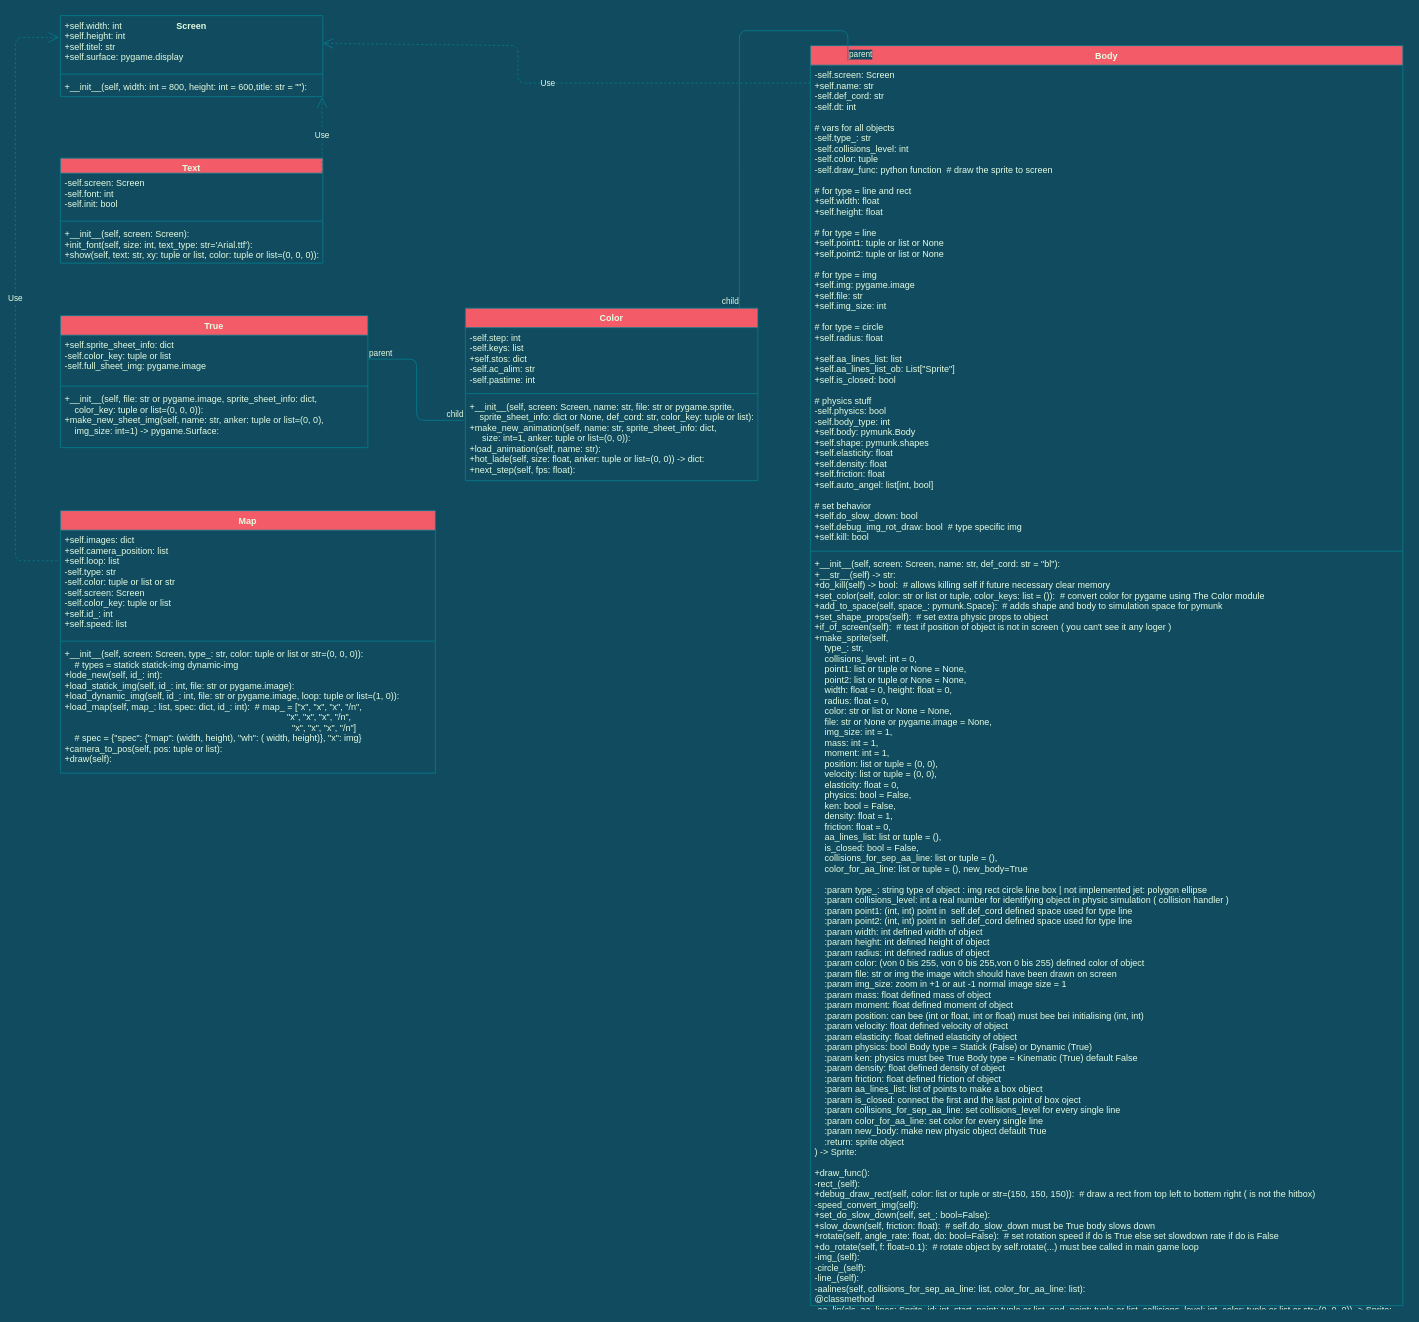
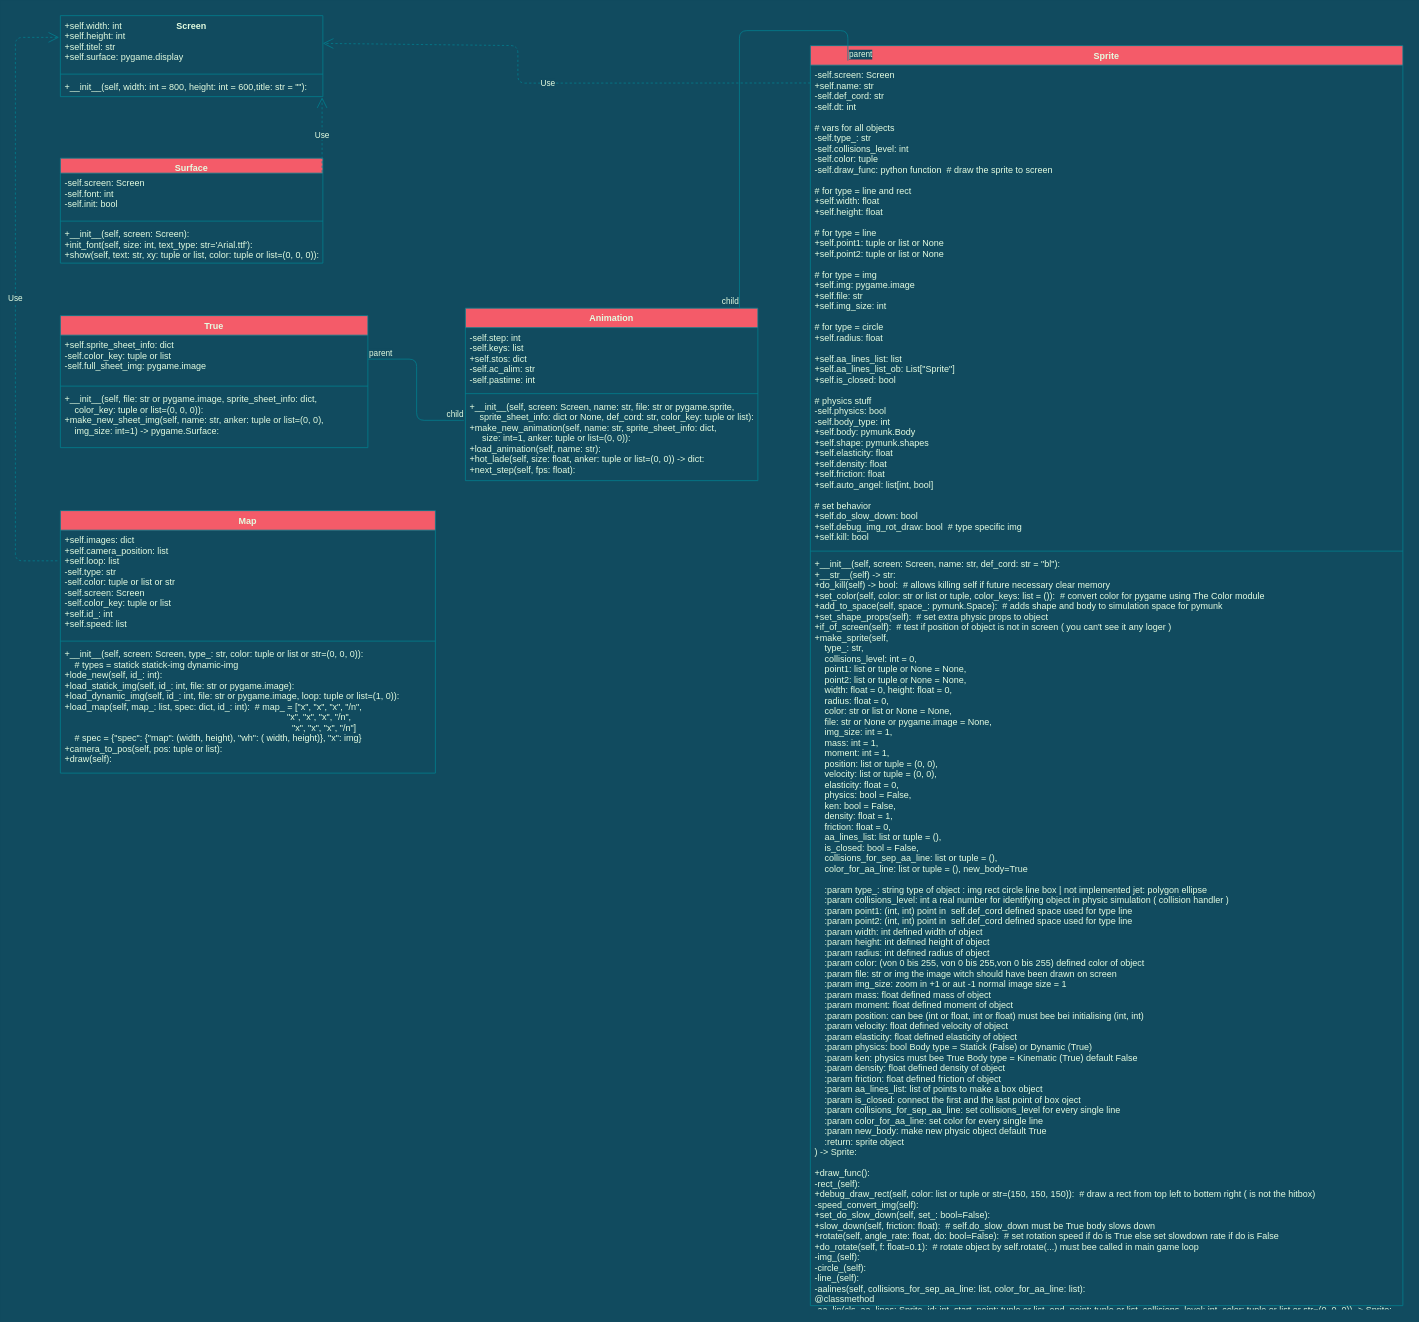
(1106, 56) -> (1106, 56)
(191, 168) -> (191, 168)
(611, 318) -> (611, 318)
